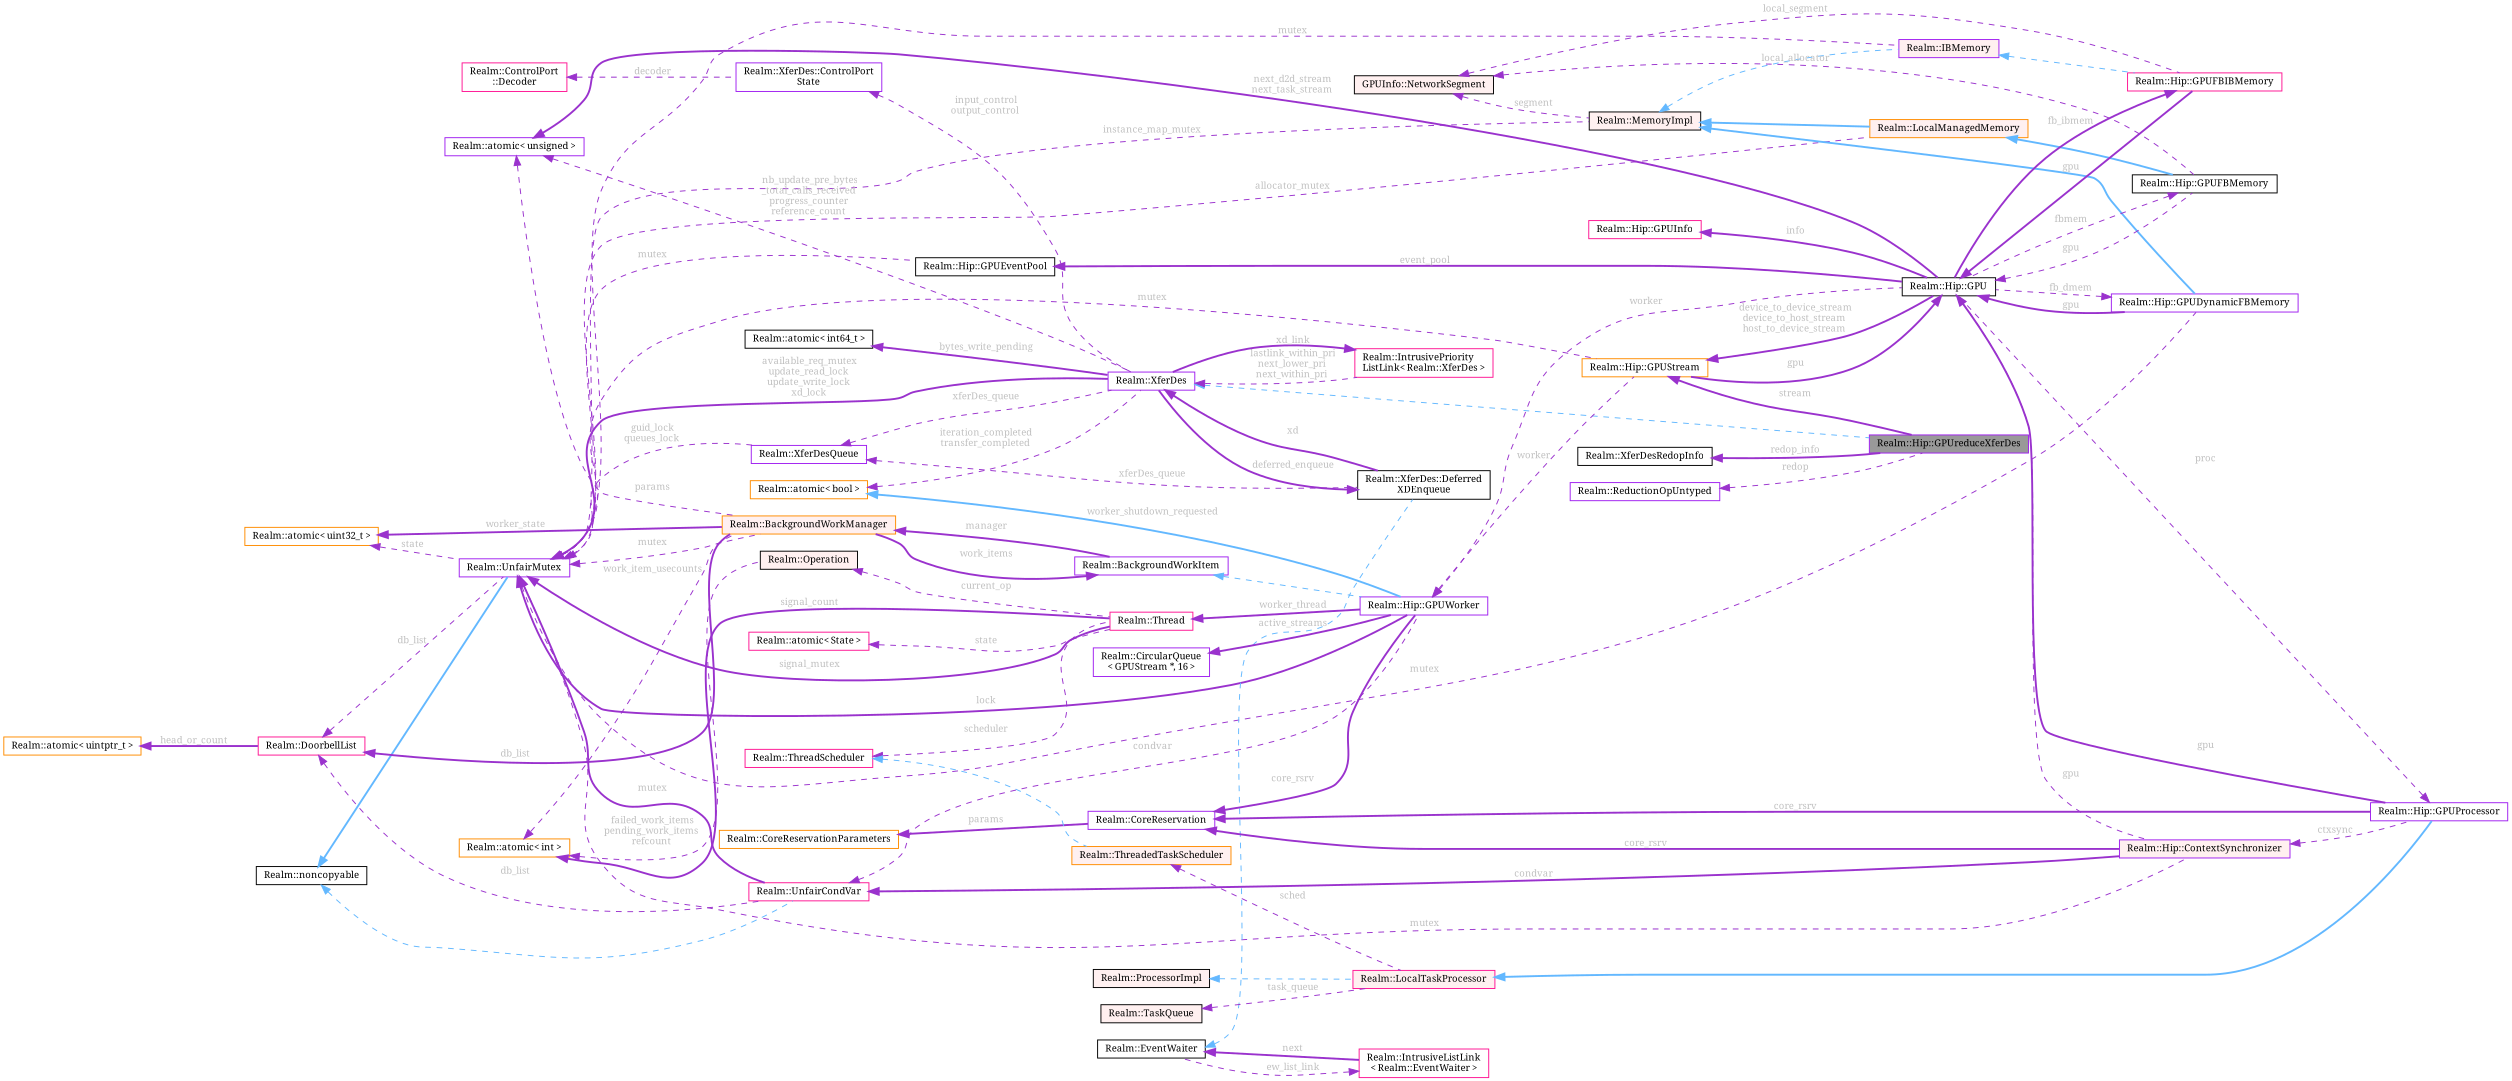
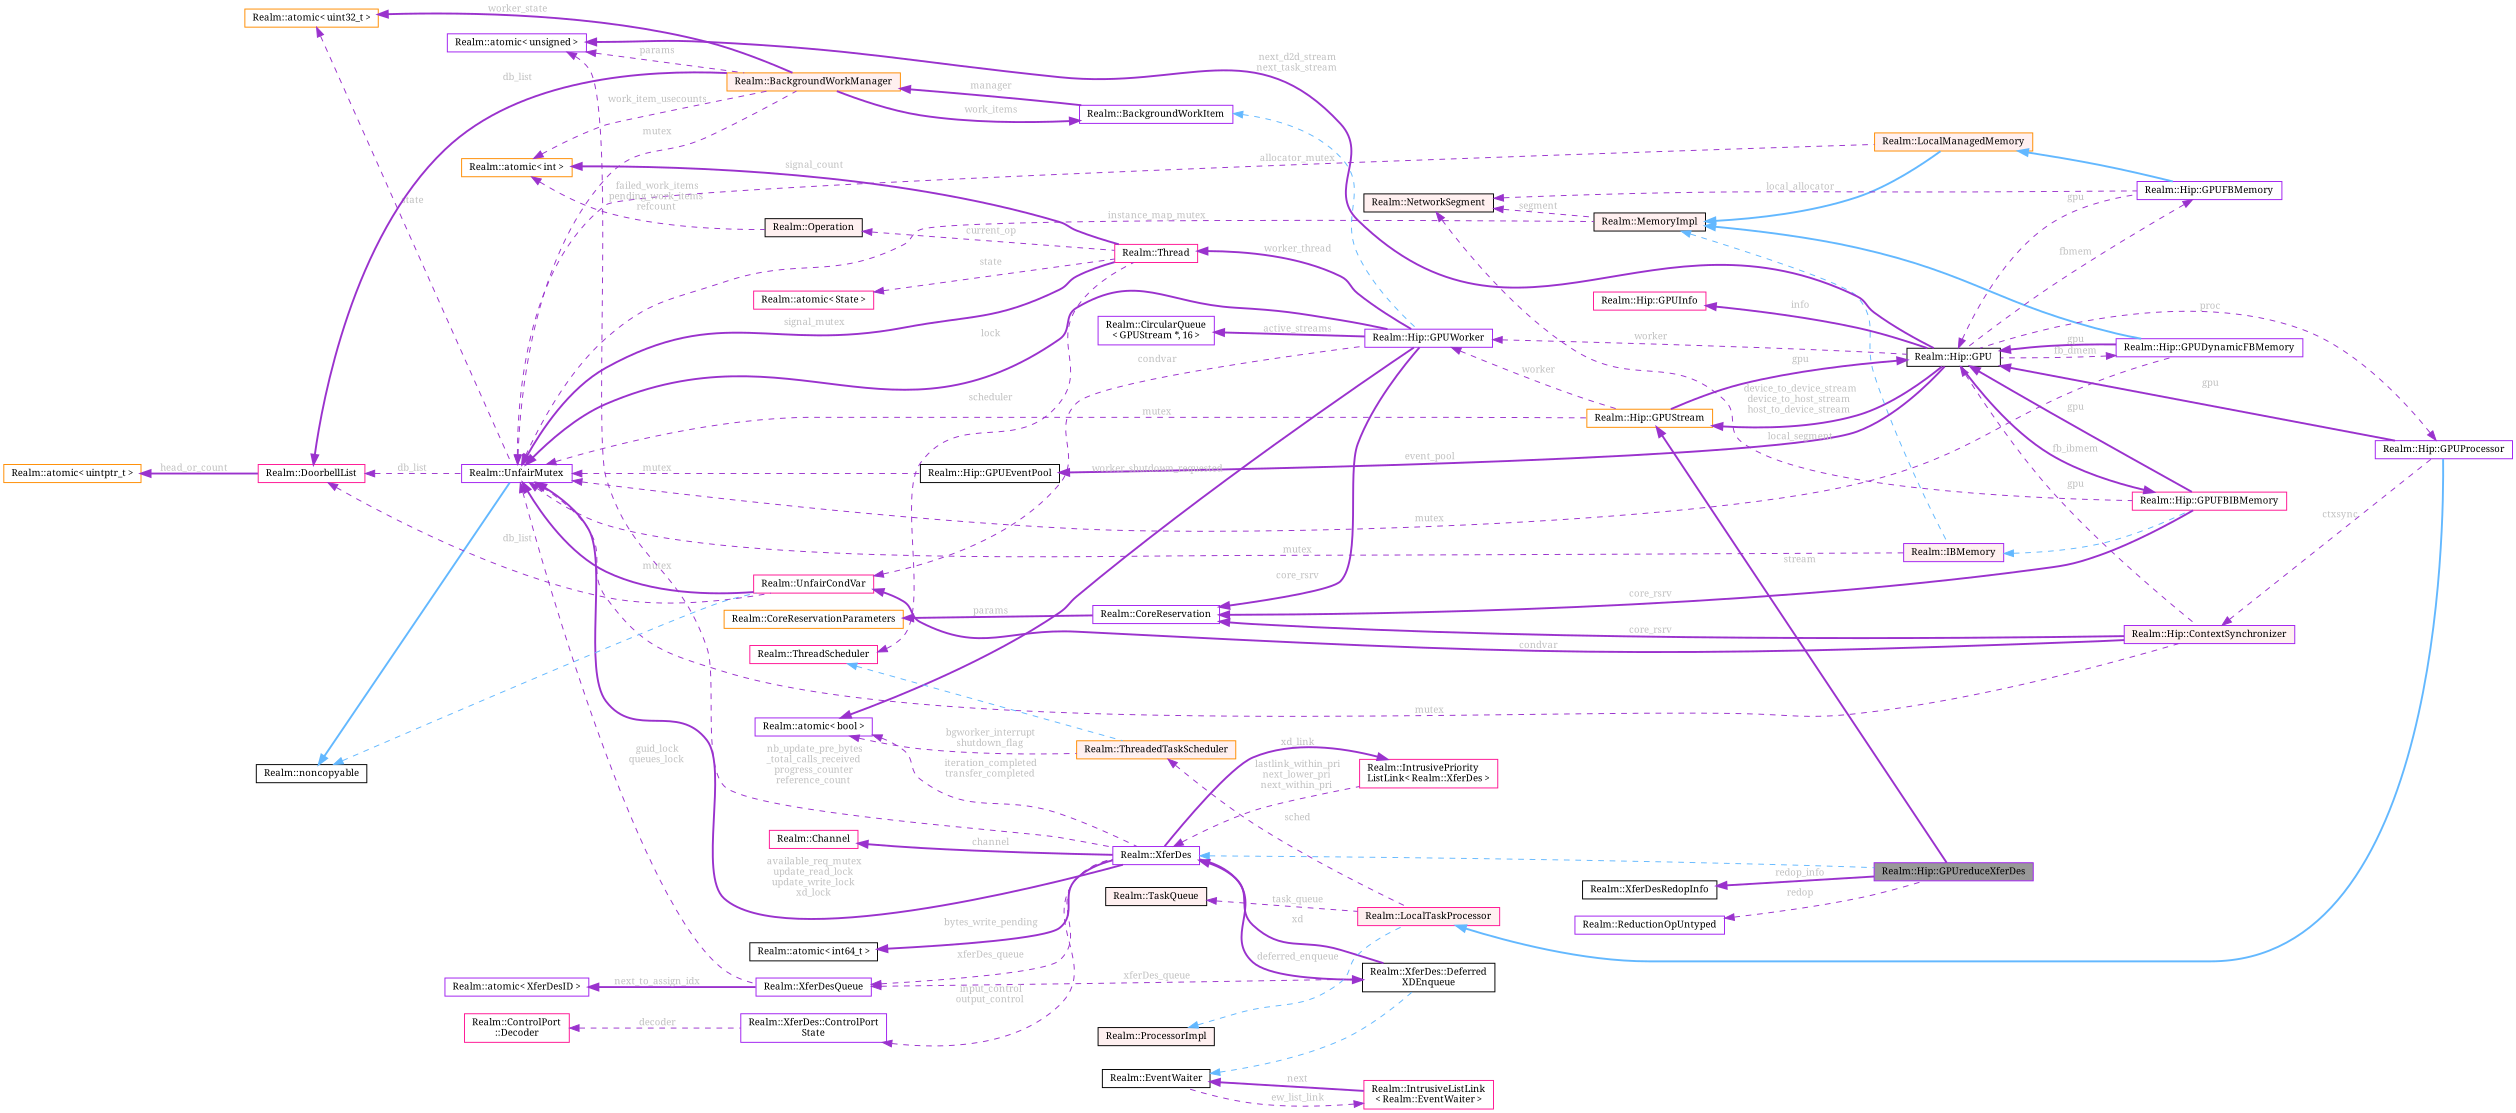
(1424, 85) -> (1429, 203)
(2205, 184) -> (2209, 191)
(809, 490) -> (814, 727)
(1142, 529) -> (1140, 546)
none -> (967, 752)
(1798, 812) -> (1718, 599)
none -> (814, 839)
none -> (517, 987)
